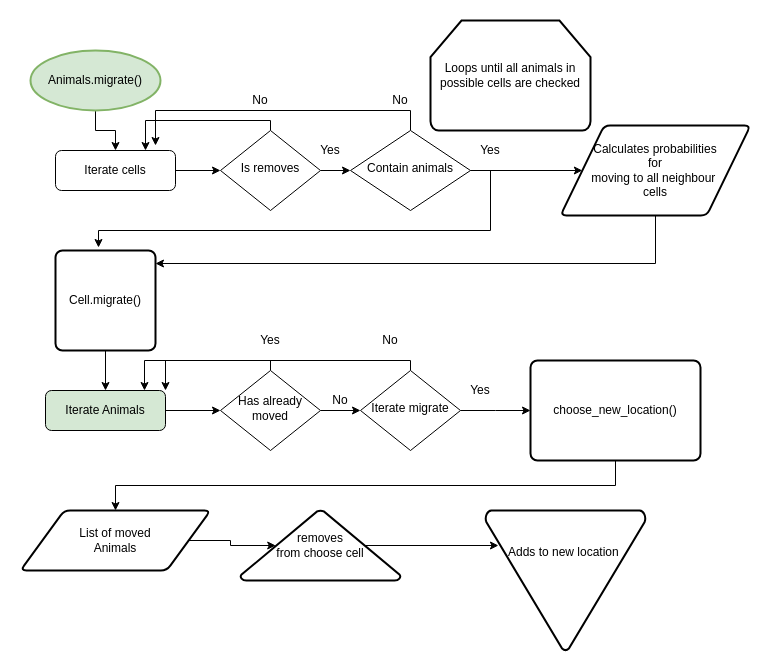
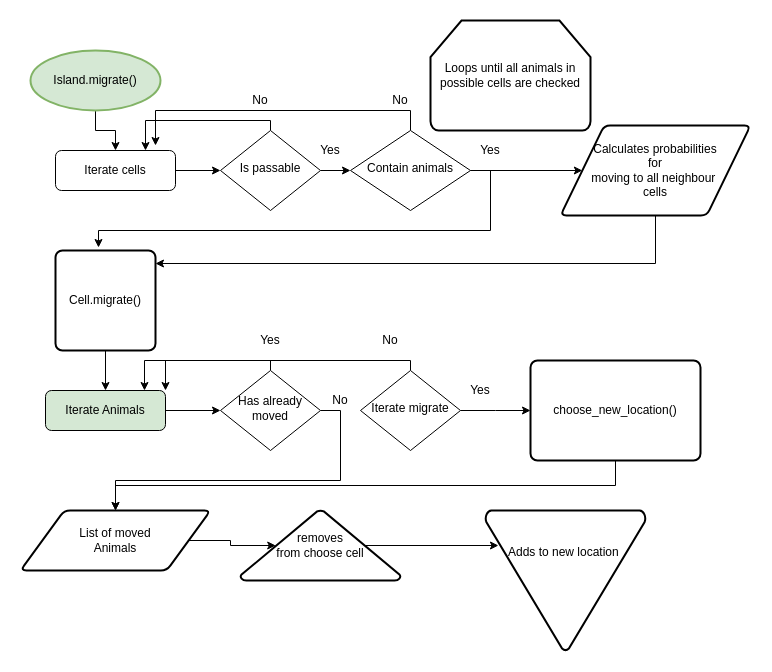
(96, 81) -> (96, 81)
(271, 169) -> (271, 169)
(346, 411) -> (264, 481)
